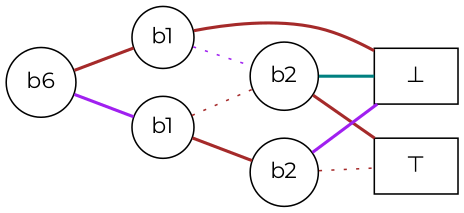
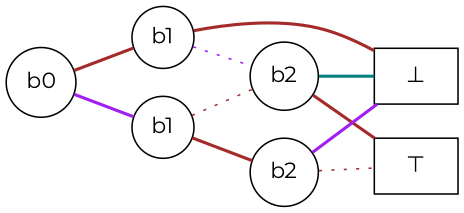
(41, 82) -> (41, 82)
